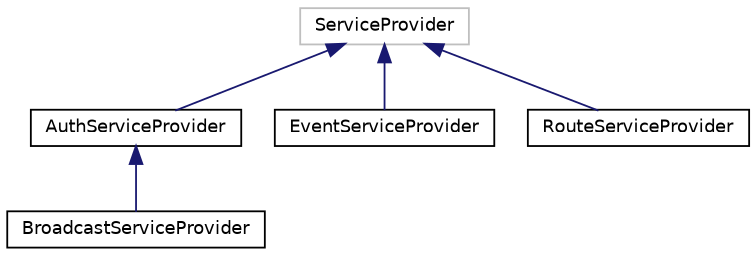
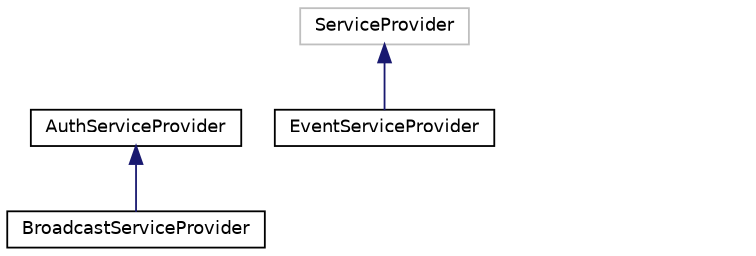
(252, 80) -> none
(638, 128) -> none
